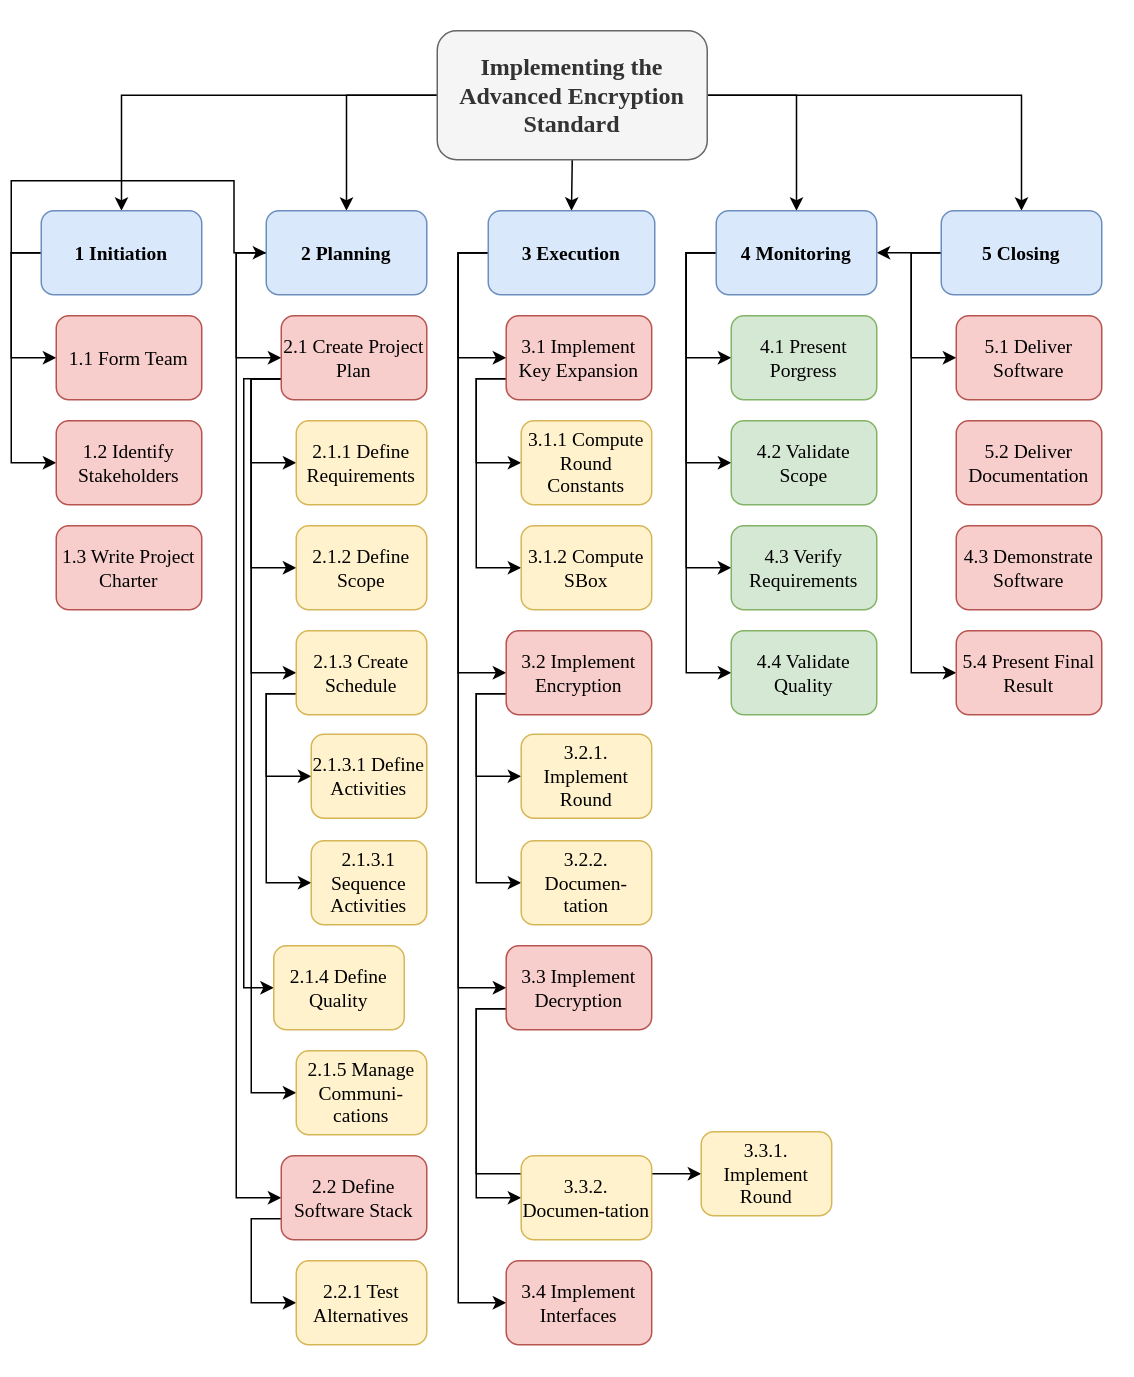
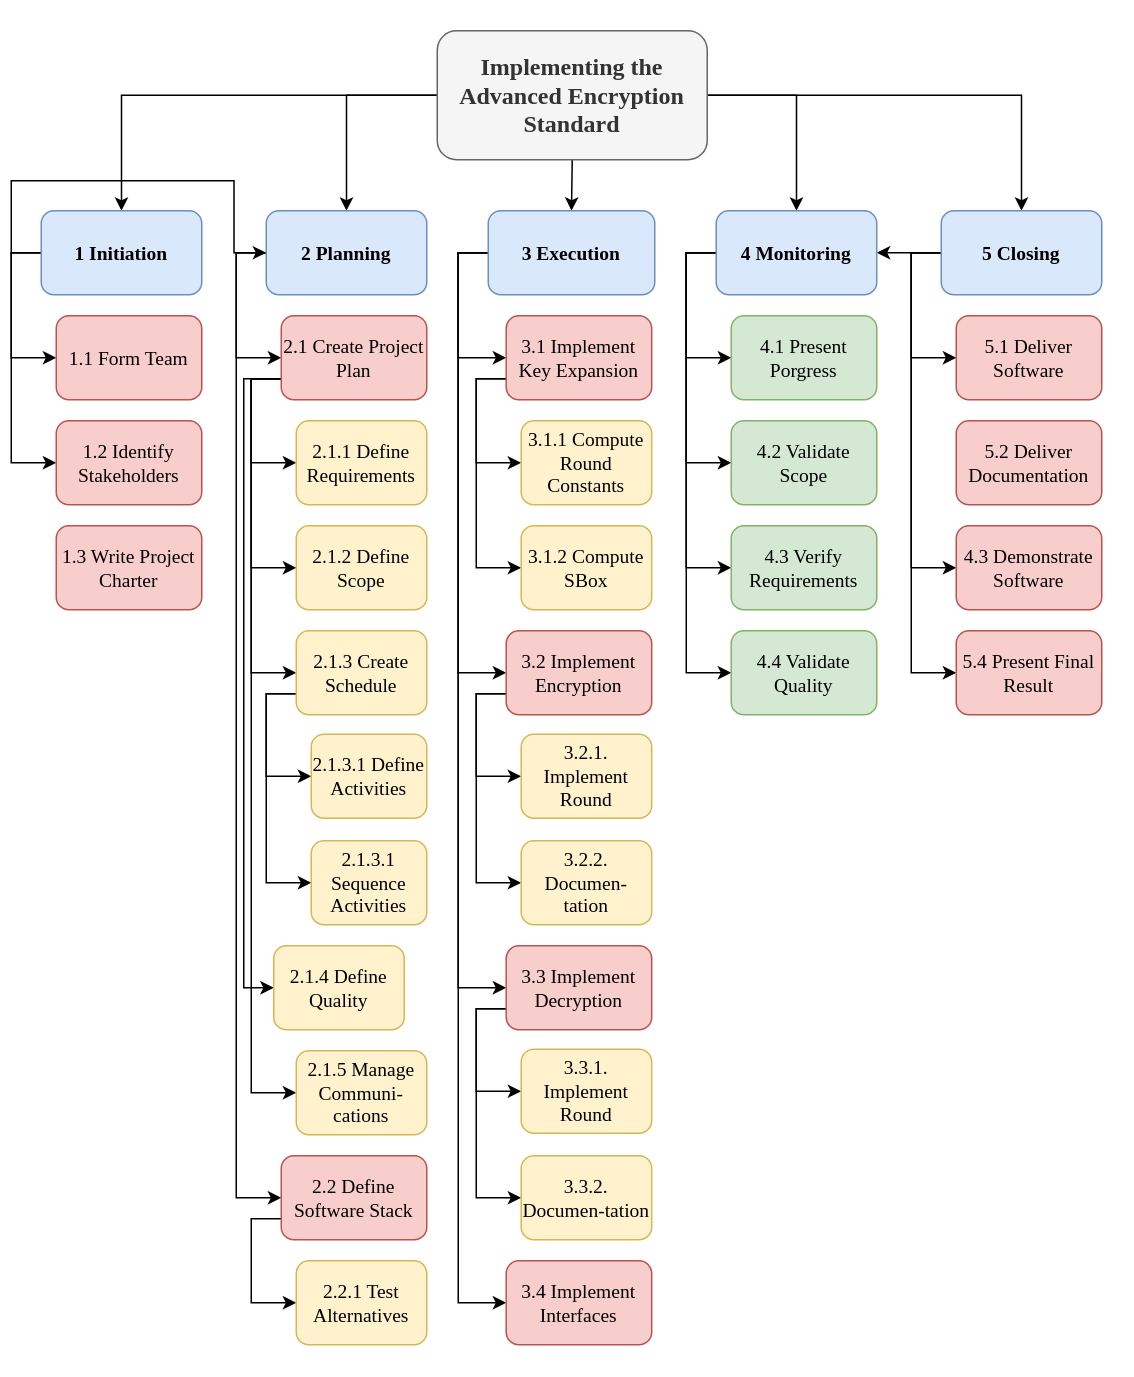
none -> (930, 568)
(766, 1174) -> (586, 1091)
